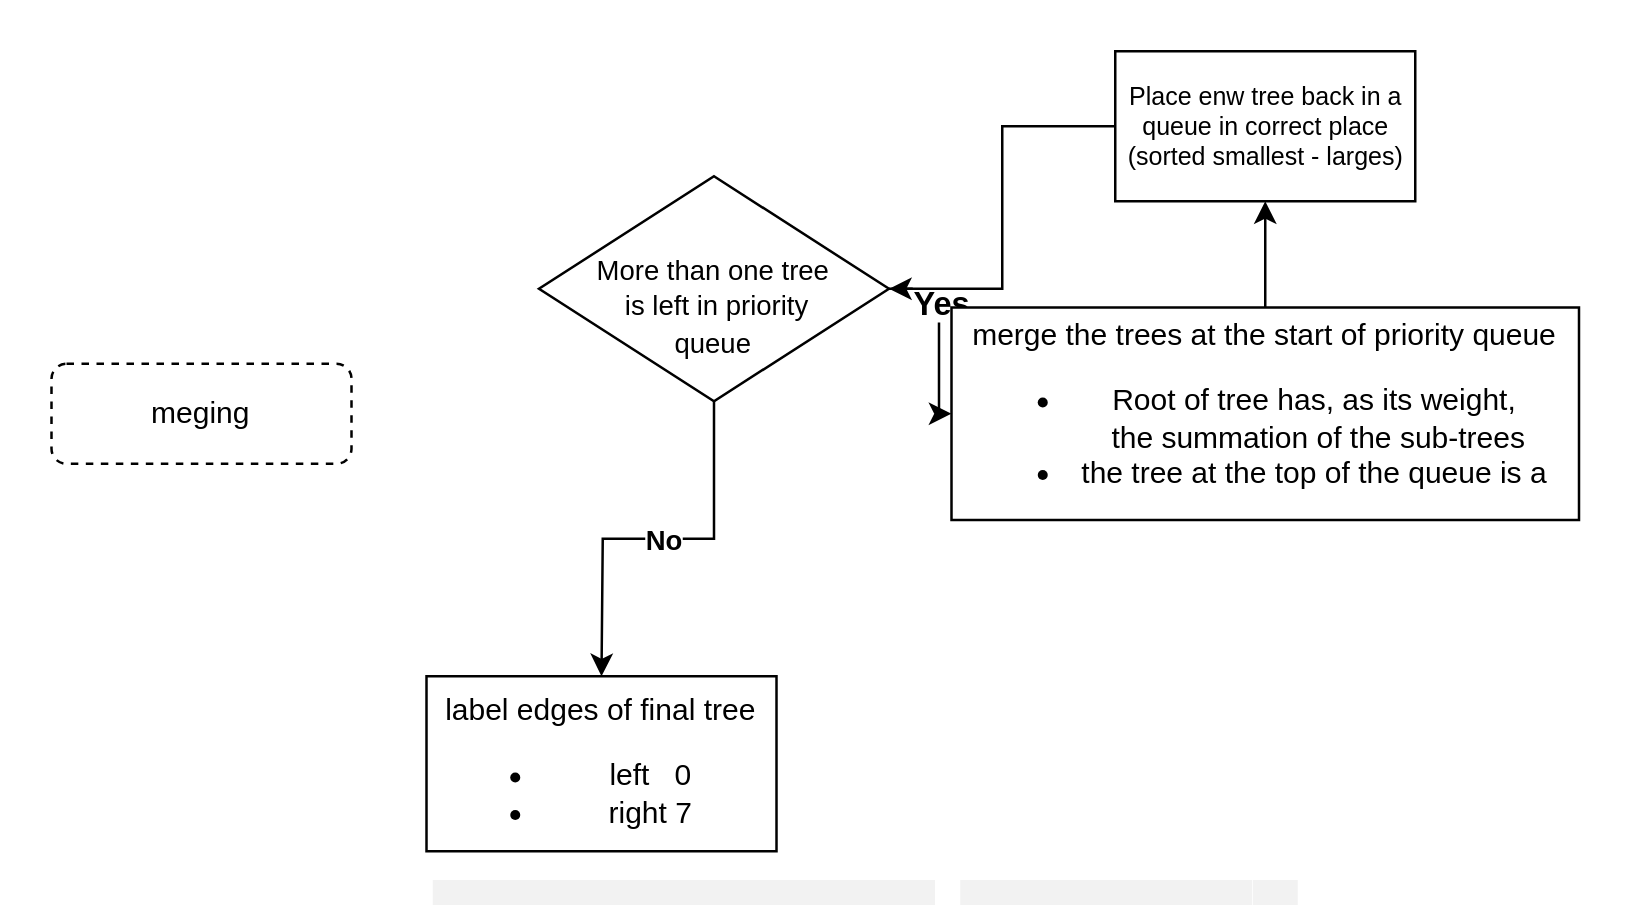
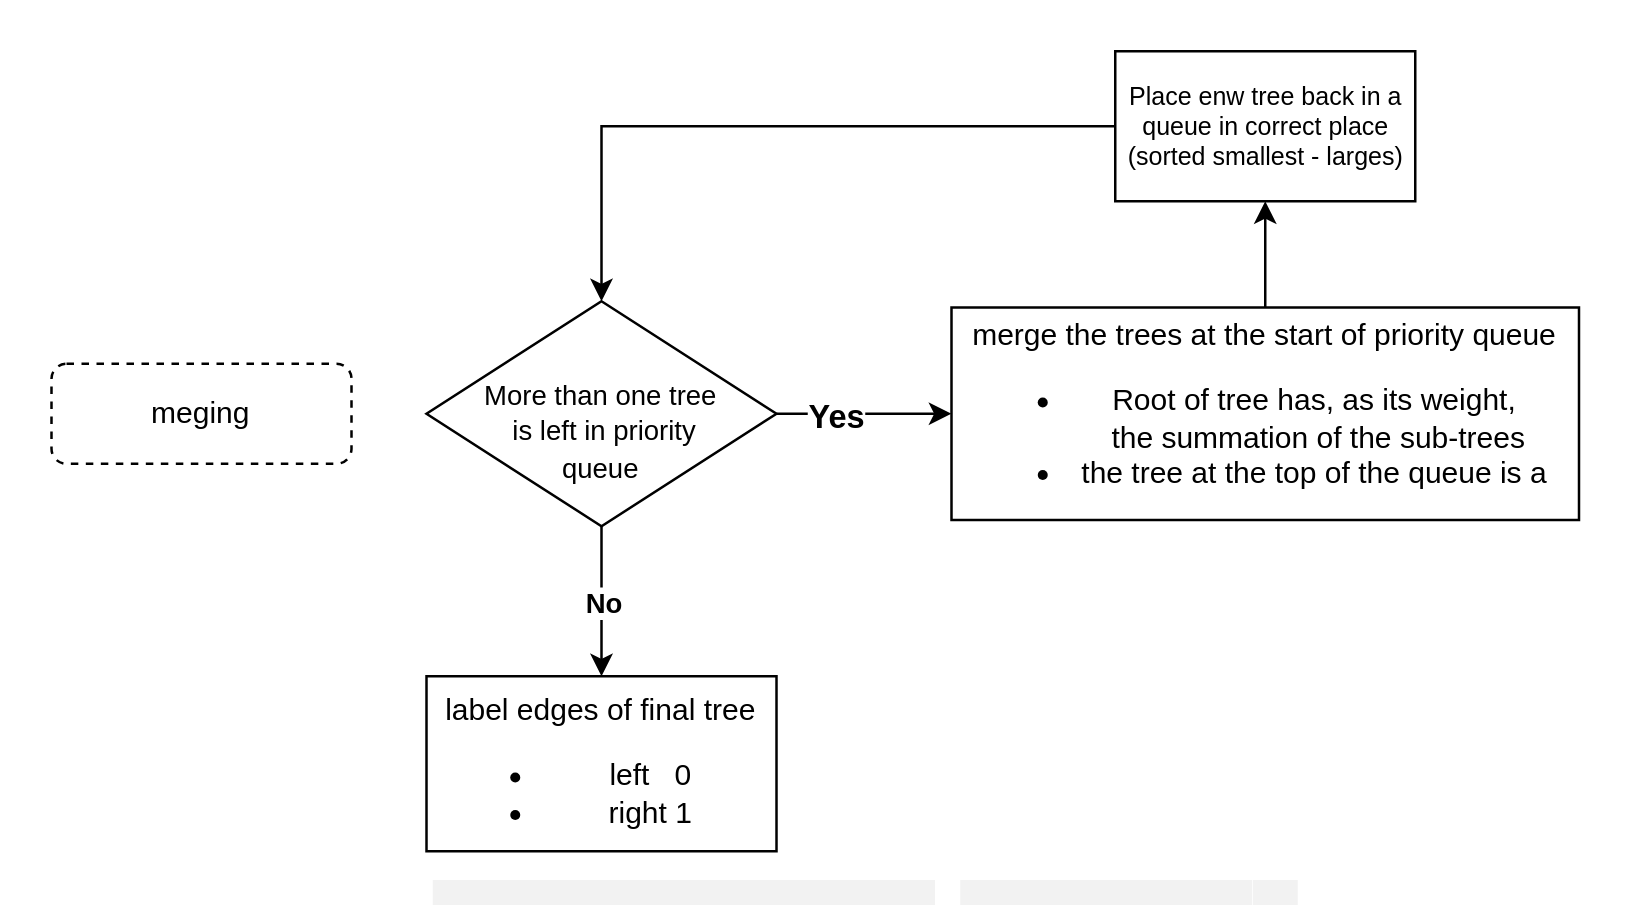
(714, 289) -> (601, 414)
(601, 766) -> (601, 766)
